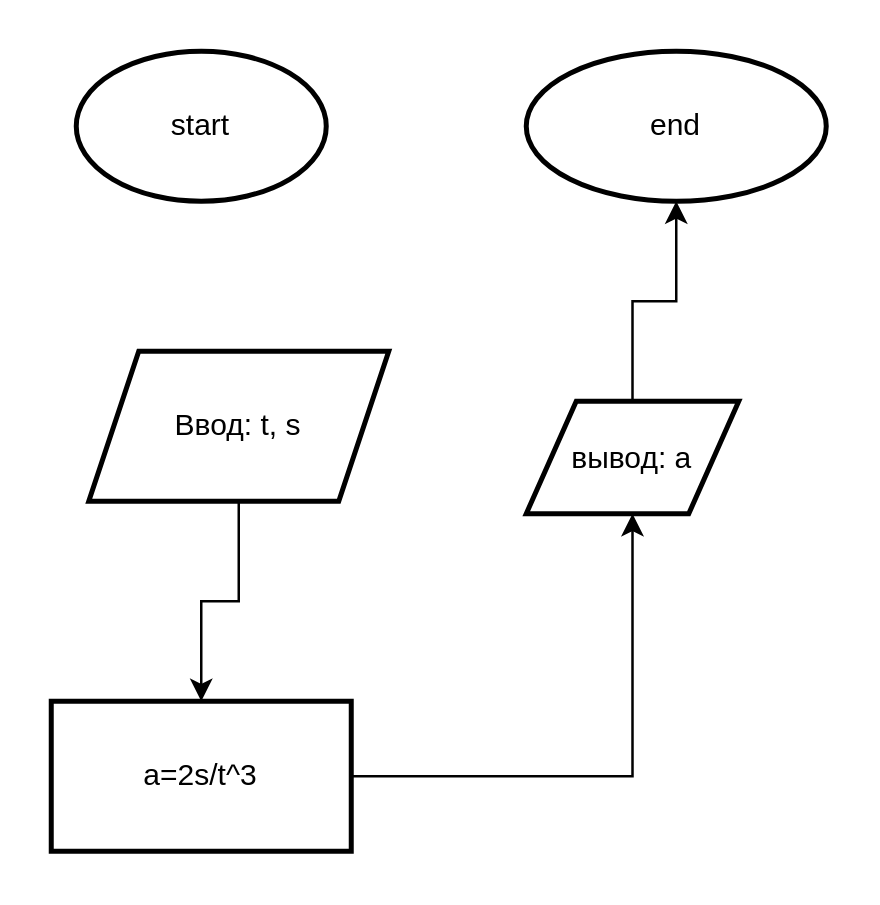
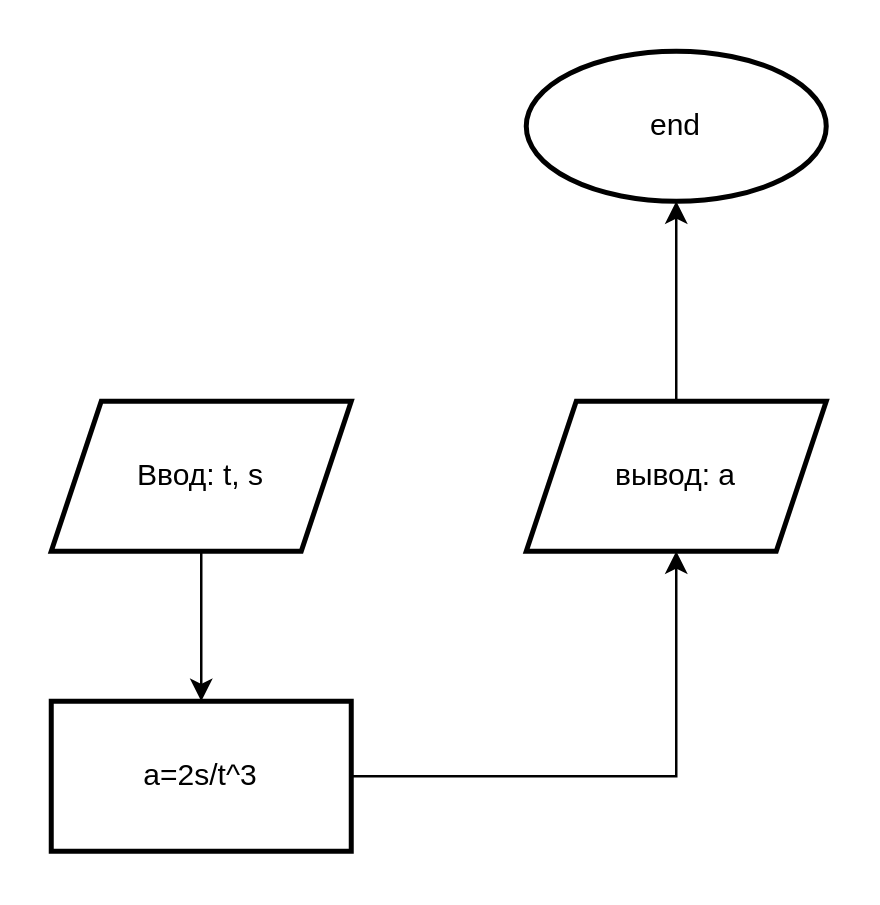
(201, 126) -> none
(239, 426) -> (201, 476)
(633, 458) -> (676, 476)
